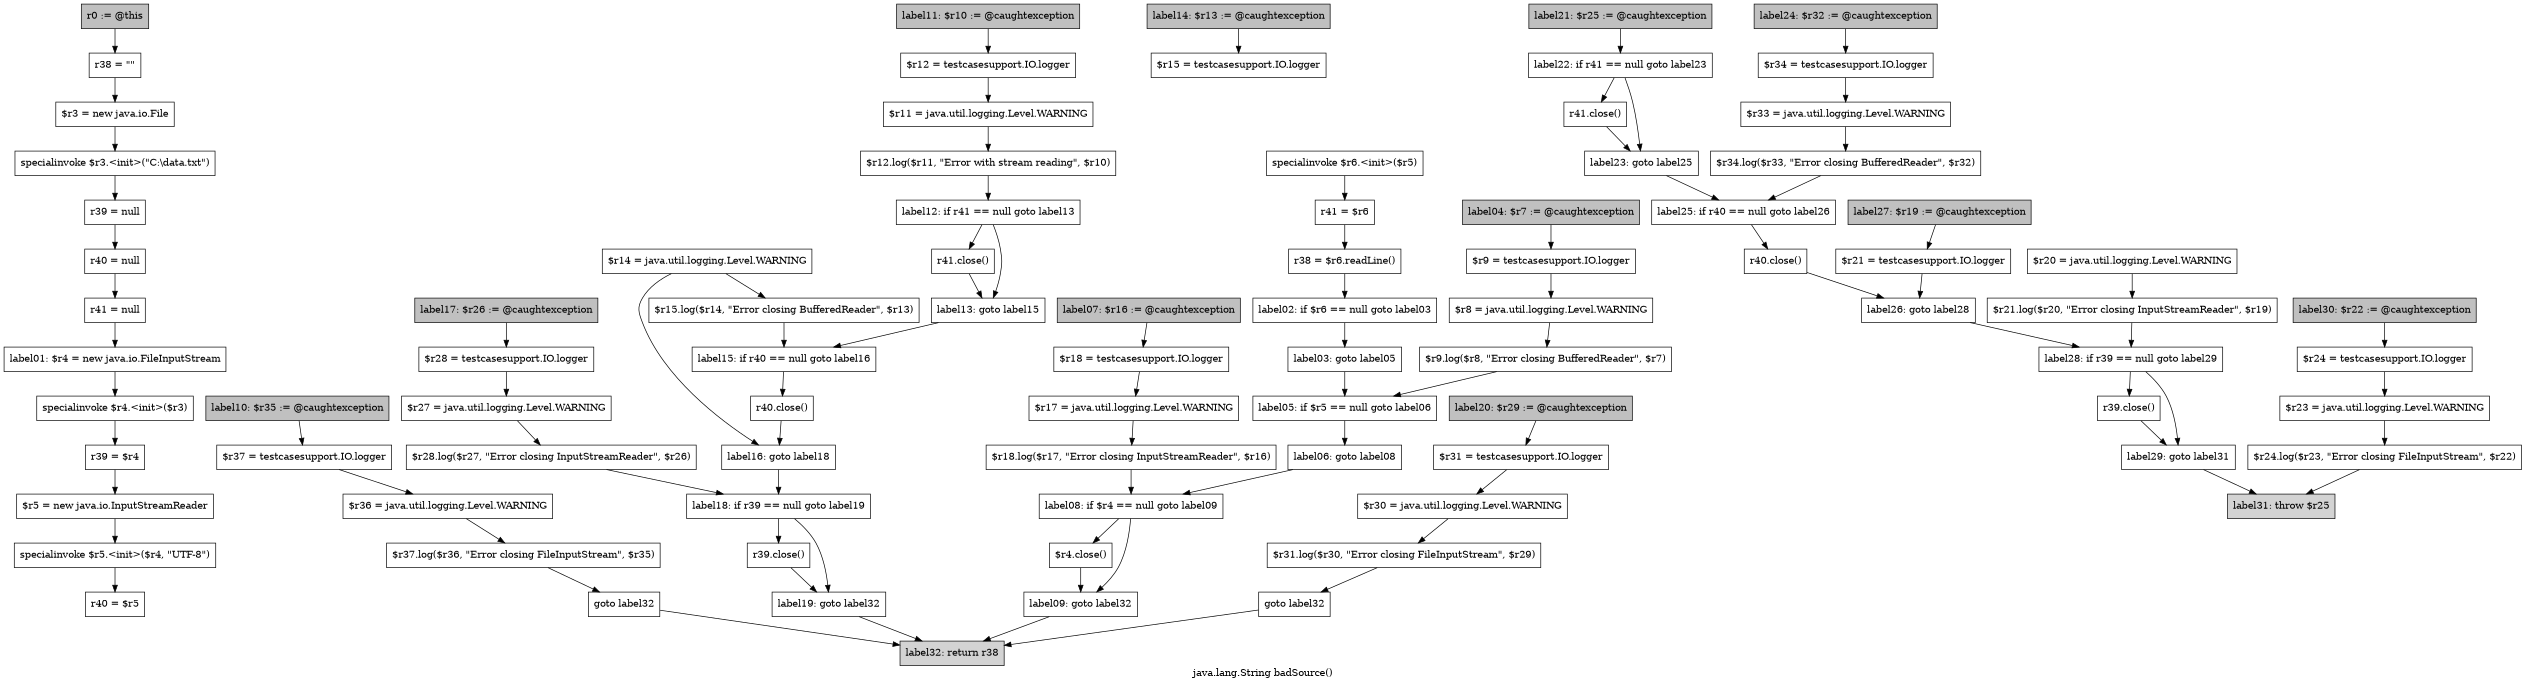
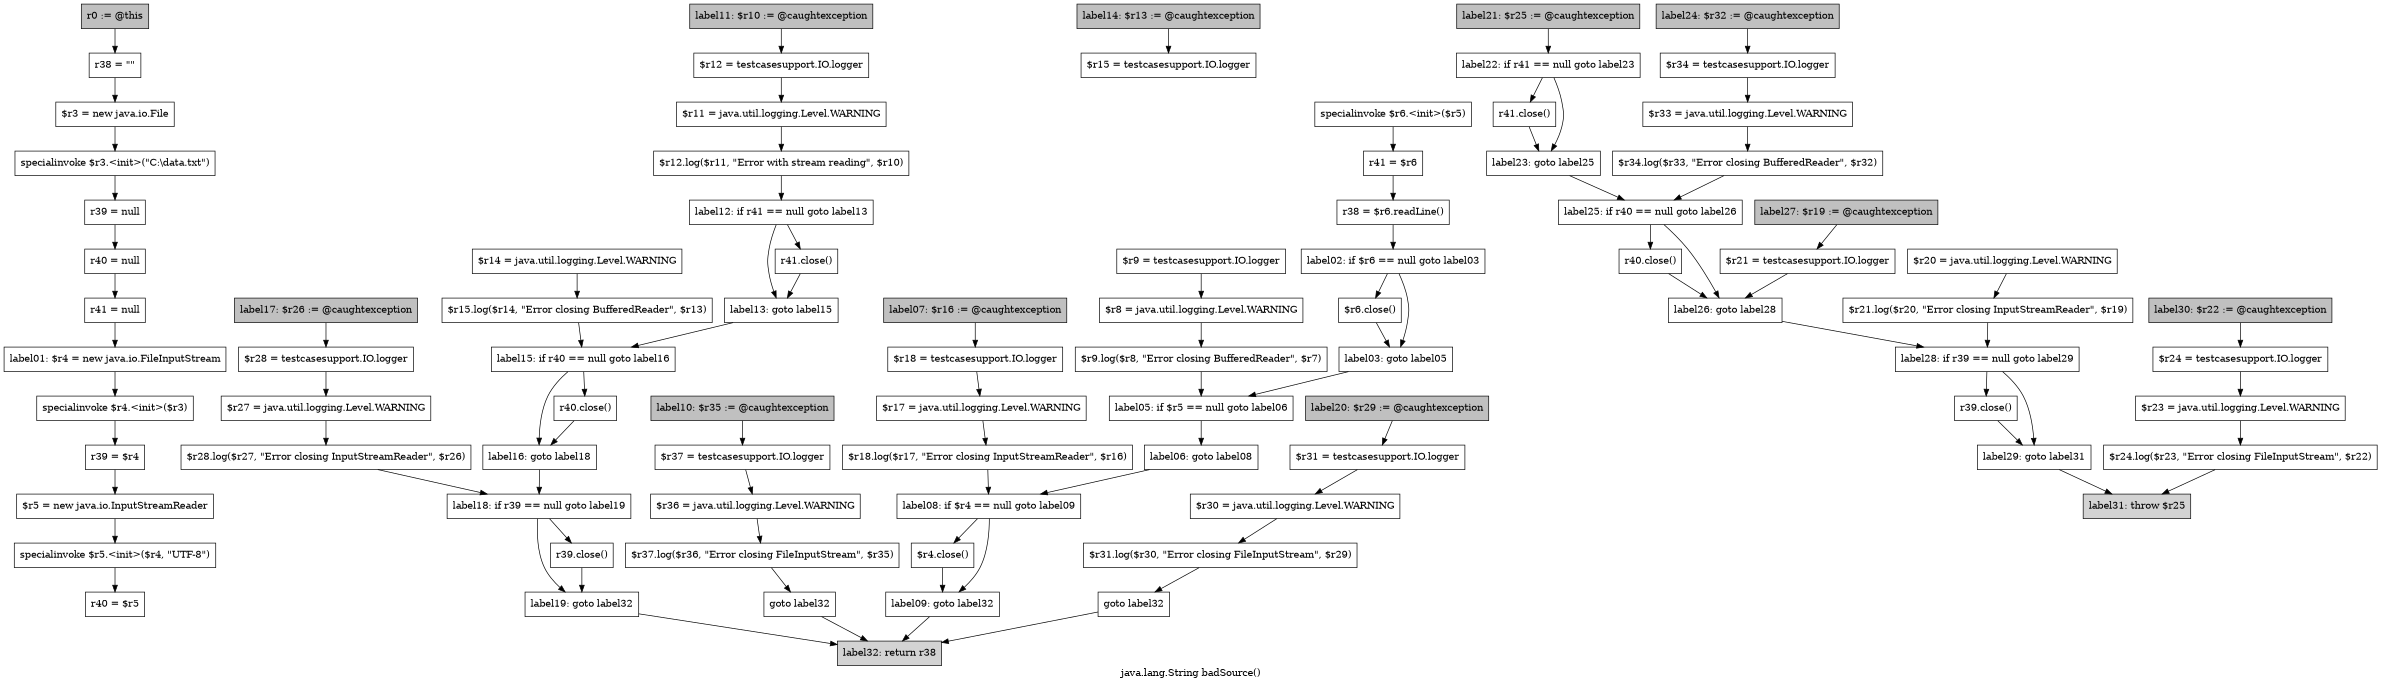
(1551, 212) -> none
none -> (1693, 256)
none -> (1370, 310)
(668, 366) -> (546, 401)
